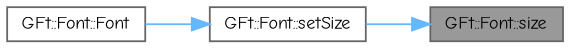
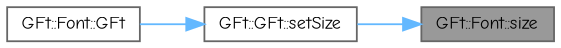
(76, 24) -> (74, 24)
(288, 24) -> (281, 24)
